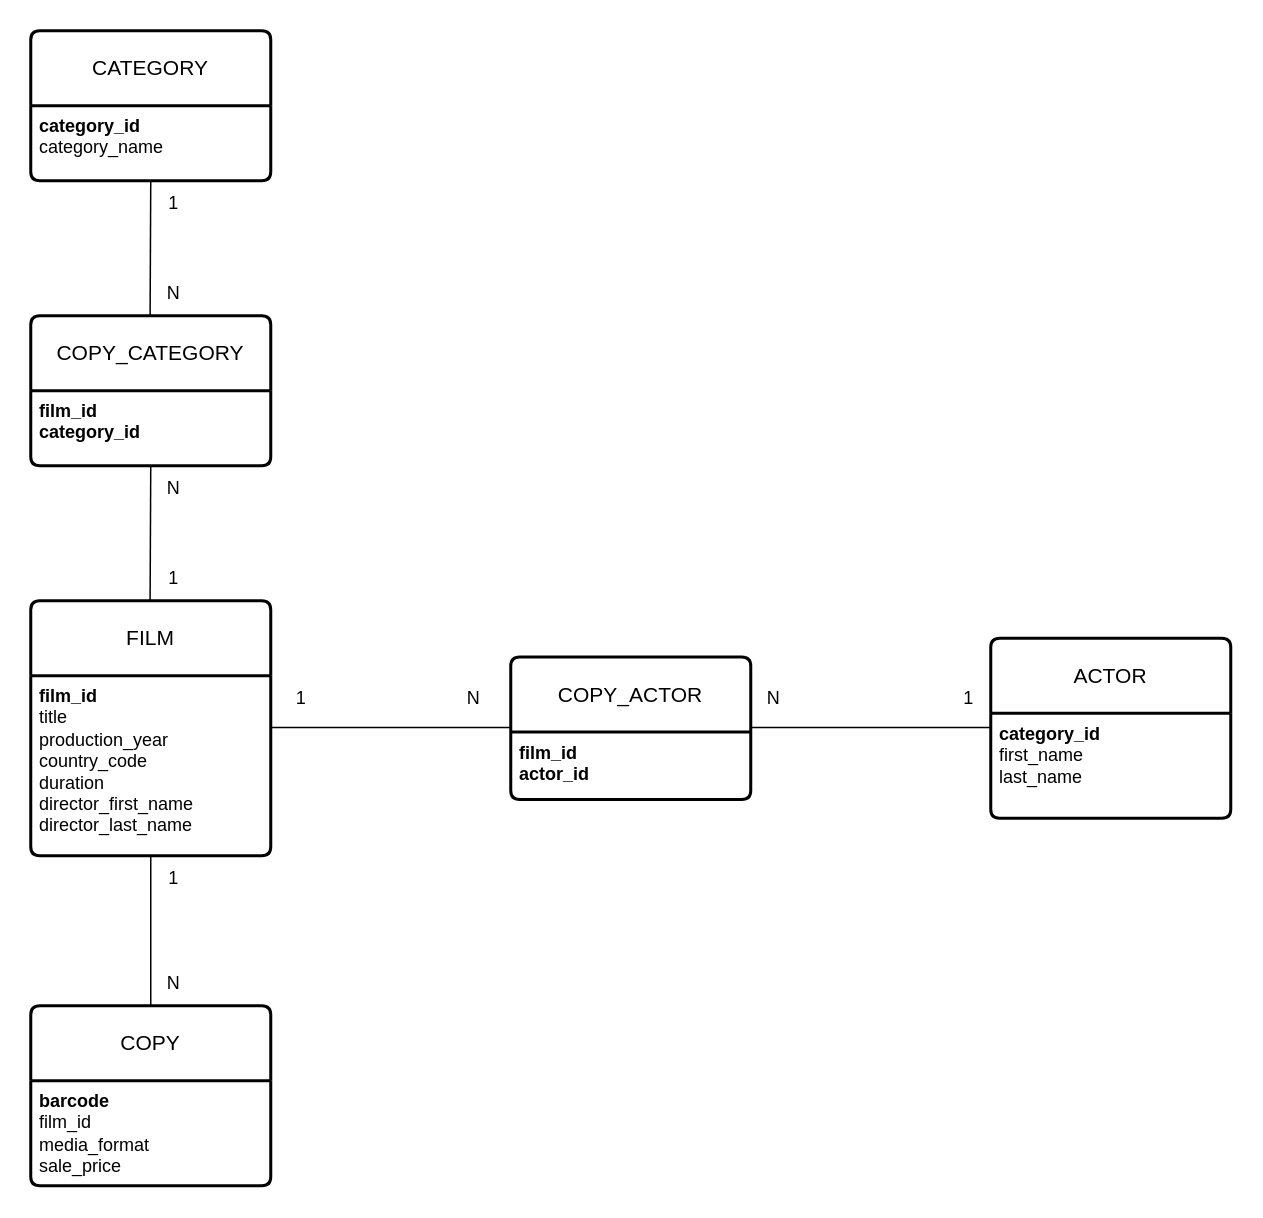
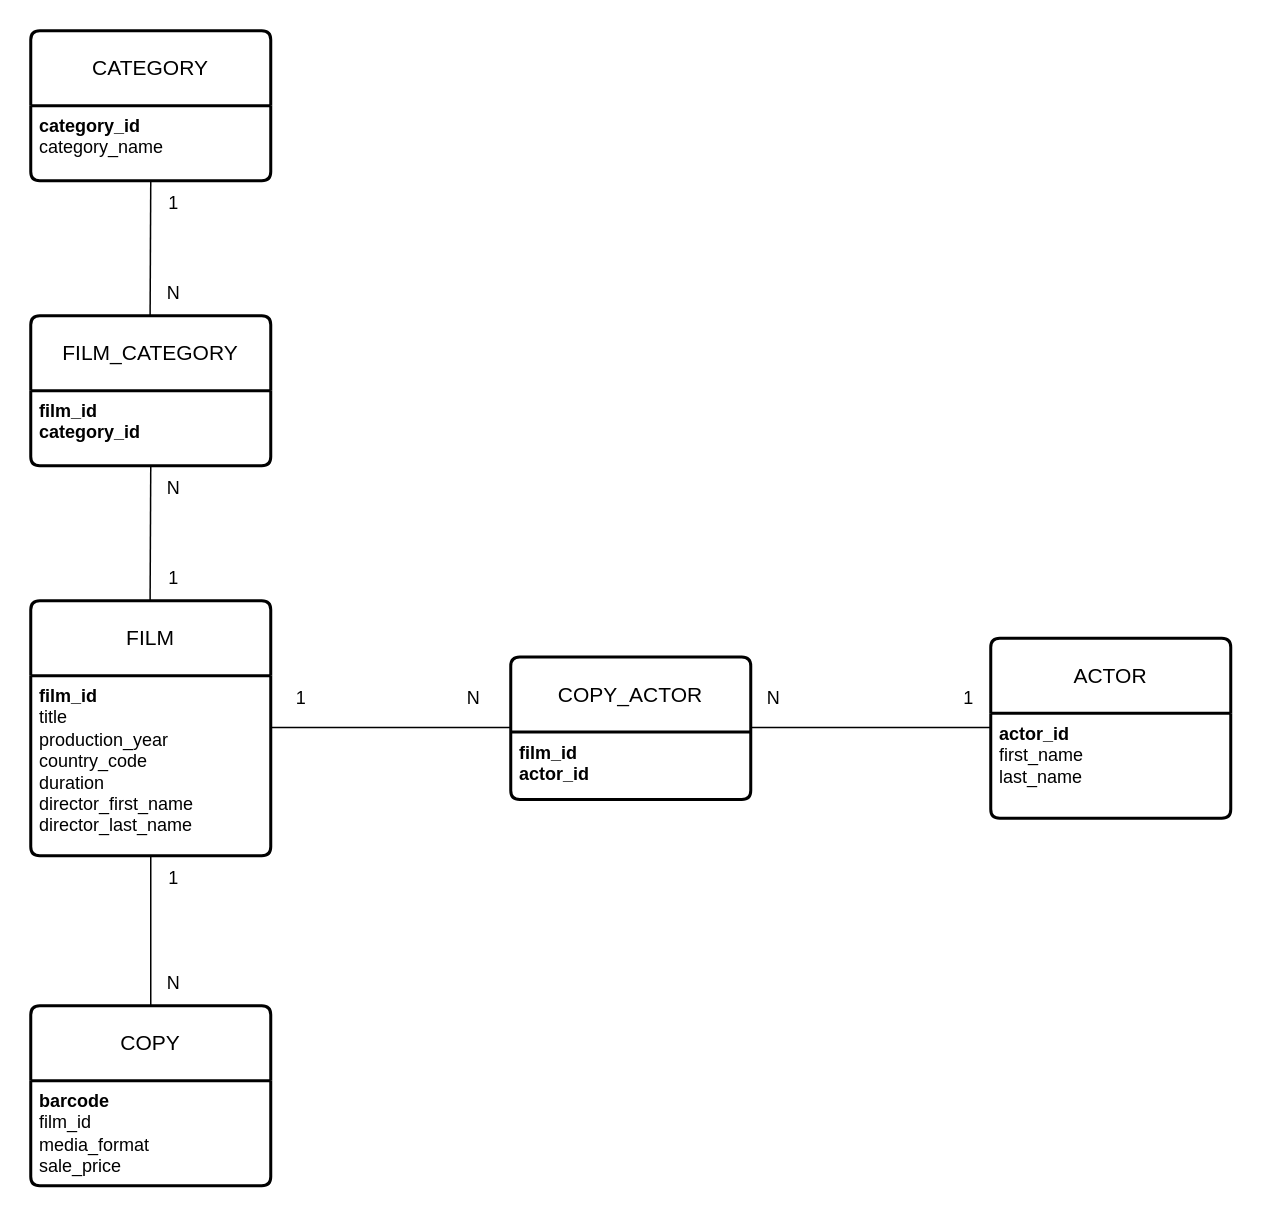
(151, 353) -> (151, 353)
(1053, 756) -> (1048, 756)
